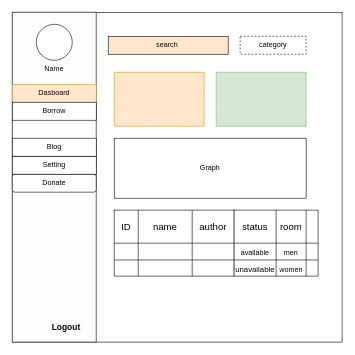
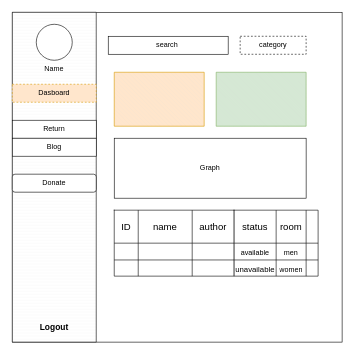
(168, 45) -> (168, 45)
(54, 93) -> (54, 93)
(54, 111) -> none
none -> (54, 129)
(54, 165) -> none
(66, 327) -> (54, 327)
